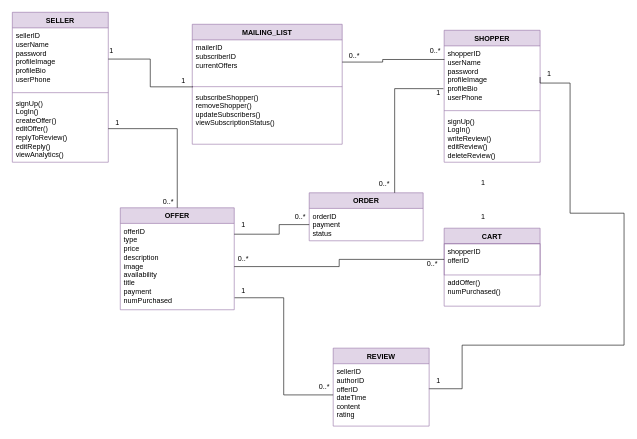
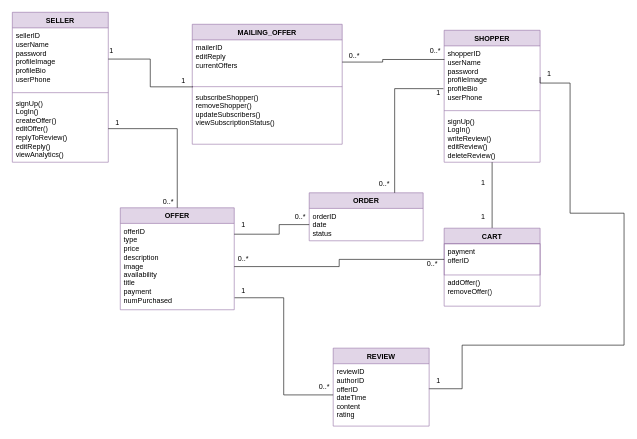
(267, 33) -> (267, 33)
(222, 57) -> (222, 57)
none -> (492, 196)
(327, 226) -> (327, 226)
(466, 257) -> (462, 257)
(476, 288) -> (474, 288)
(353, 394) -> (353, 394)
